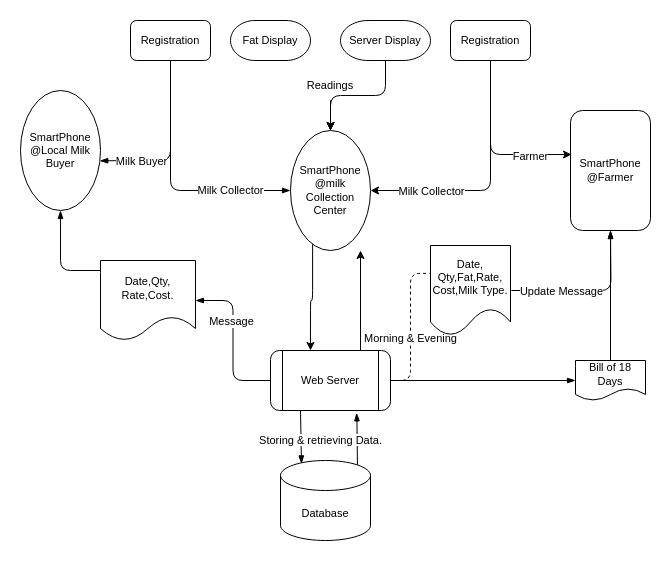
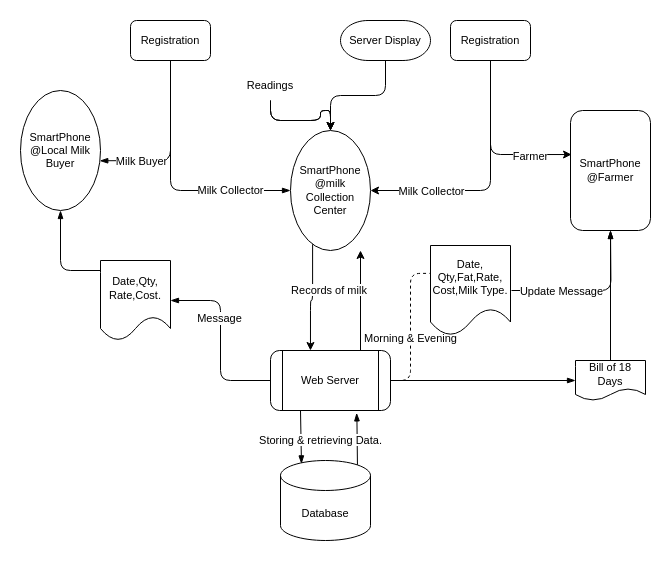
(271, 41) -> none
(331, 86) -> (271, 86)
none -> (331, 291)
(148, 301) -> (136, 301)
